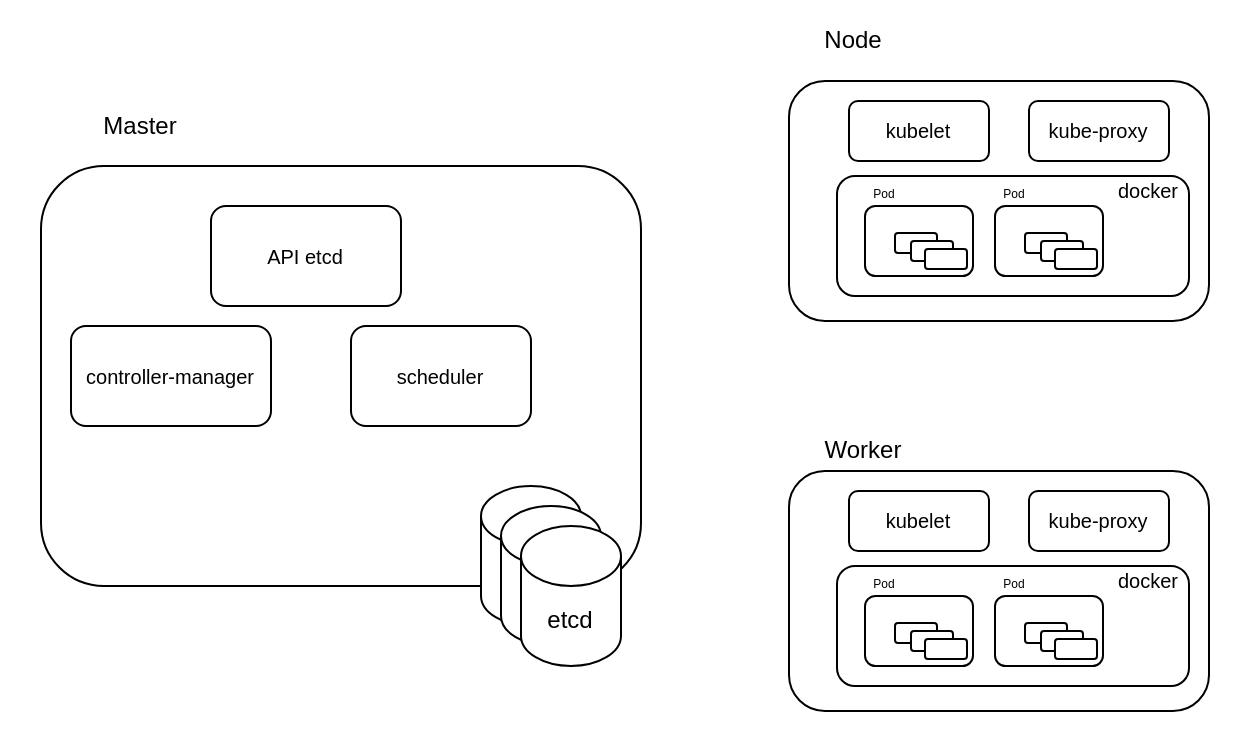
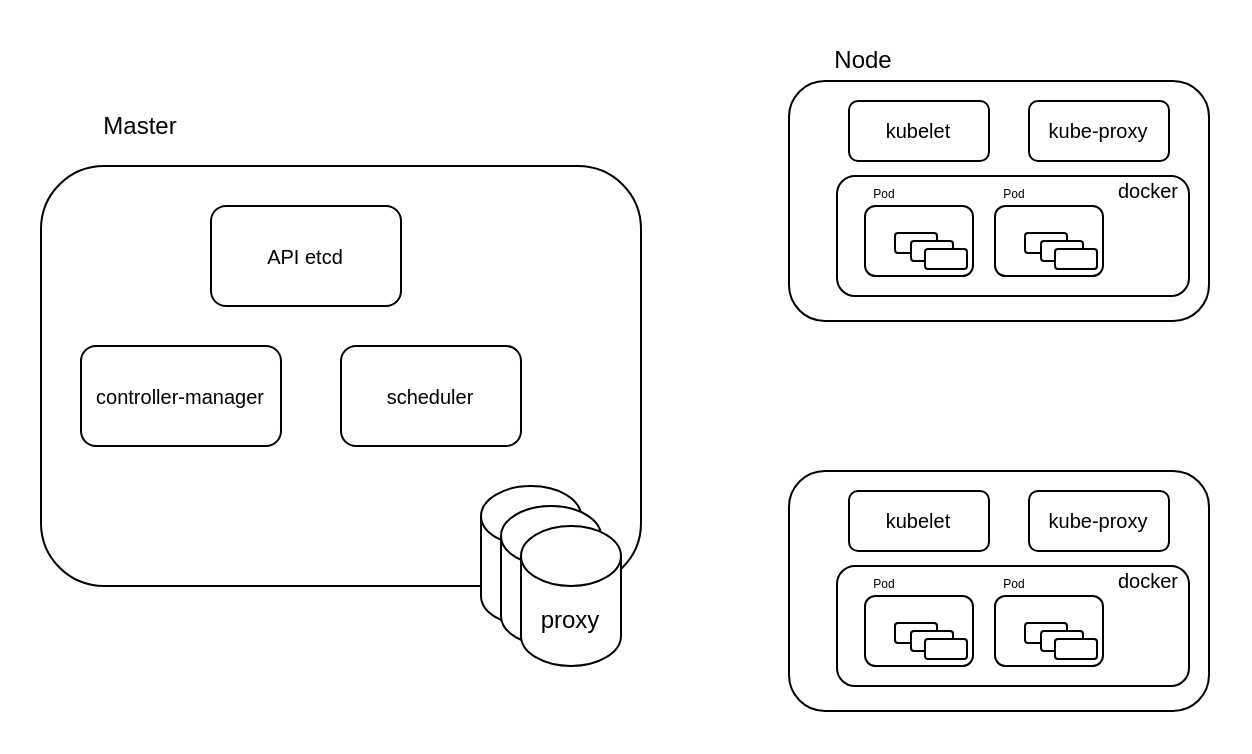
(854, 41) -> (864, 61)
(171, 376) -> (181, 396)
(441, 376) -> (431, 396)
(864, 451) -> none
(571, 621) -> (571, 621)
